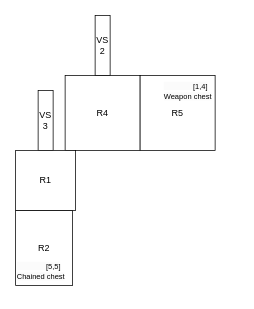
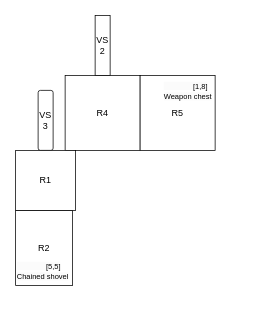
(193, 91) -> (193, 91)
(45, 120) -> (45, 120)
(47, 271) -> (49, 271)
